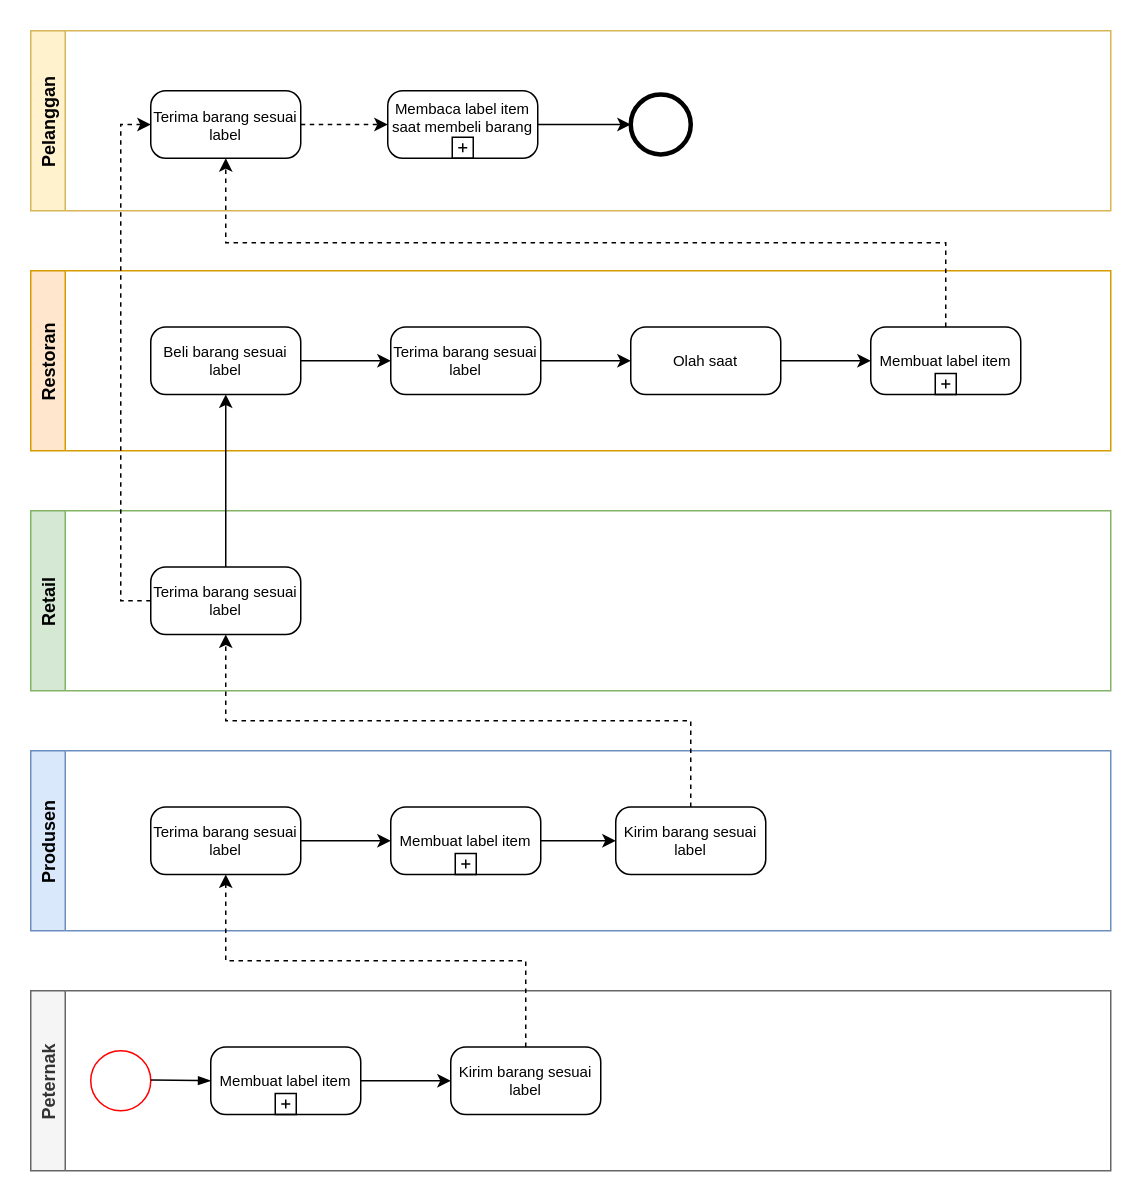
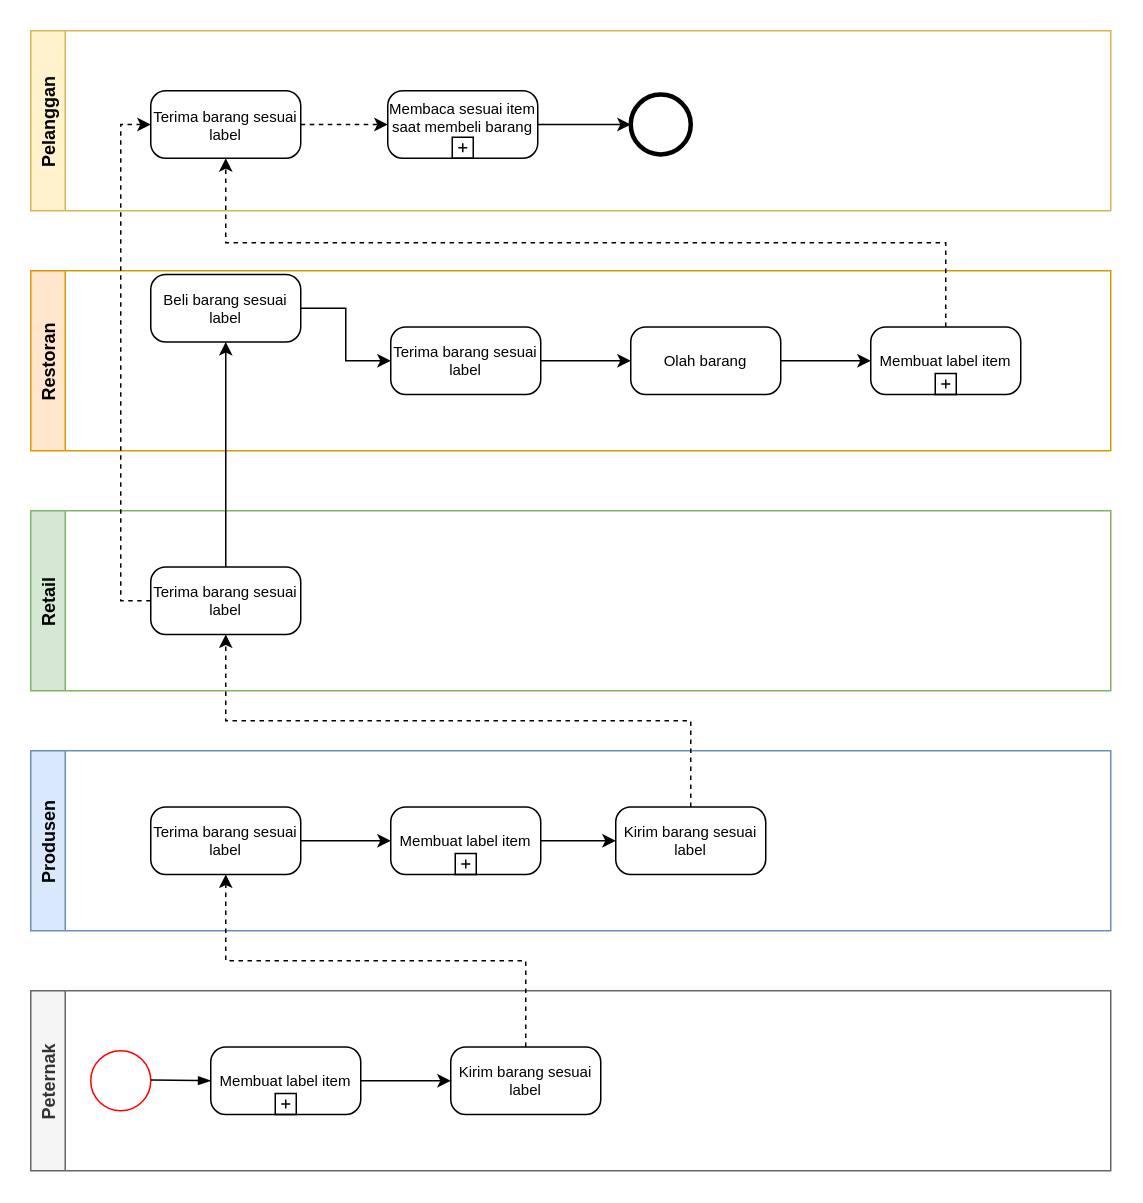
(463, 119) -> (463, 119)
(226, 361) -> (226, 308)
(706, 361) -> (706, 361)
